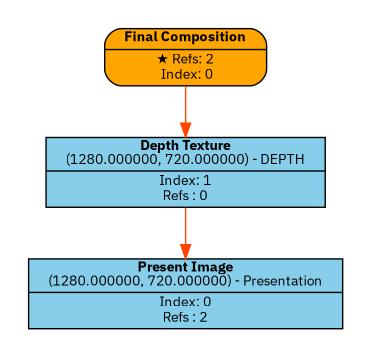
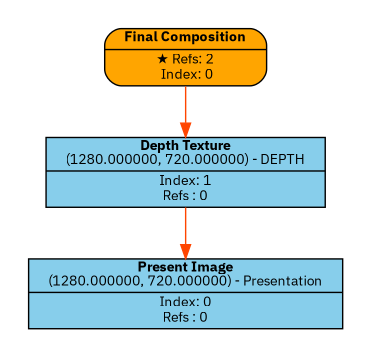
(186, 318) -> (186, 318)
